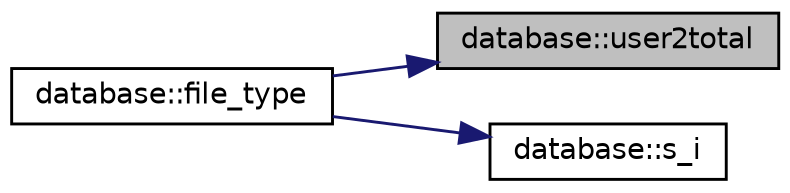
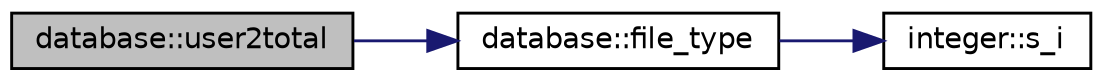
(370, 71) -> (391, 41)
(608, 152) -> (987, 41)
